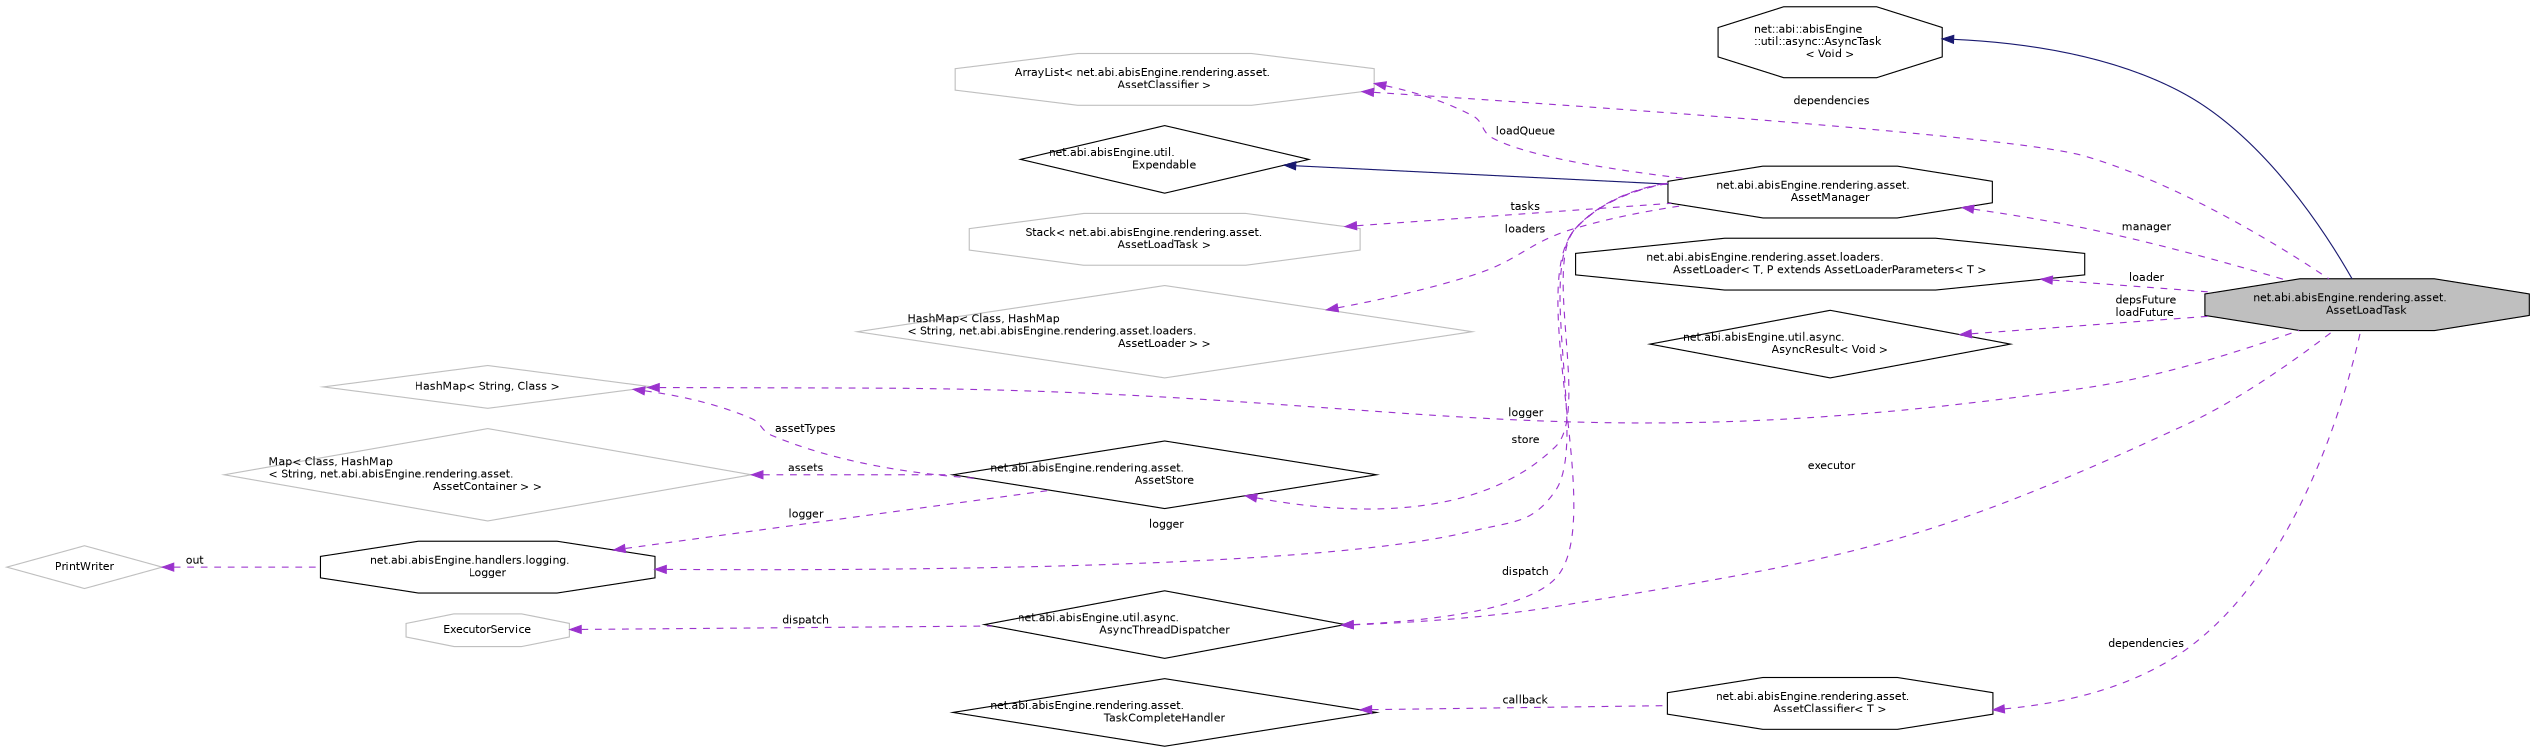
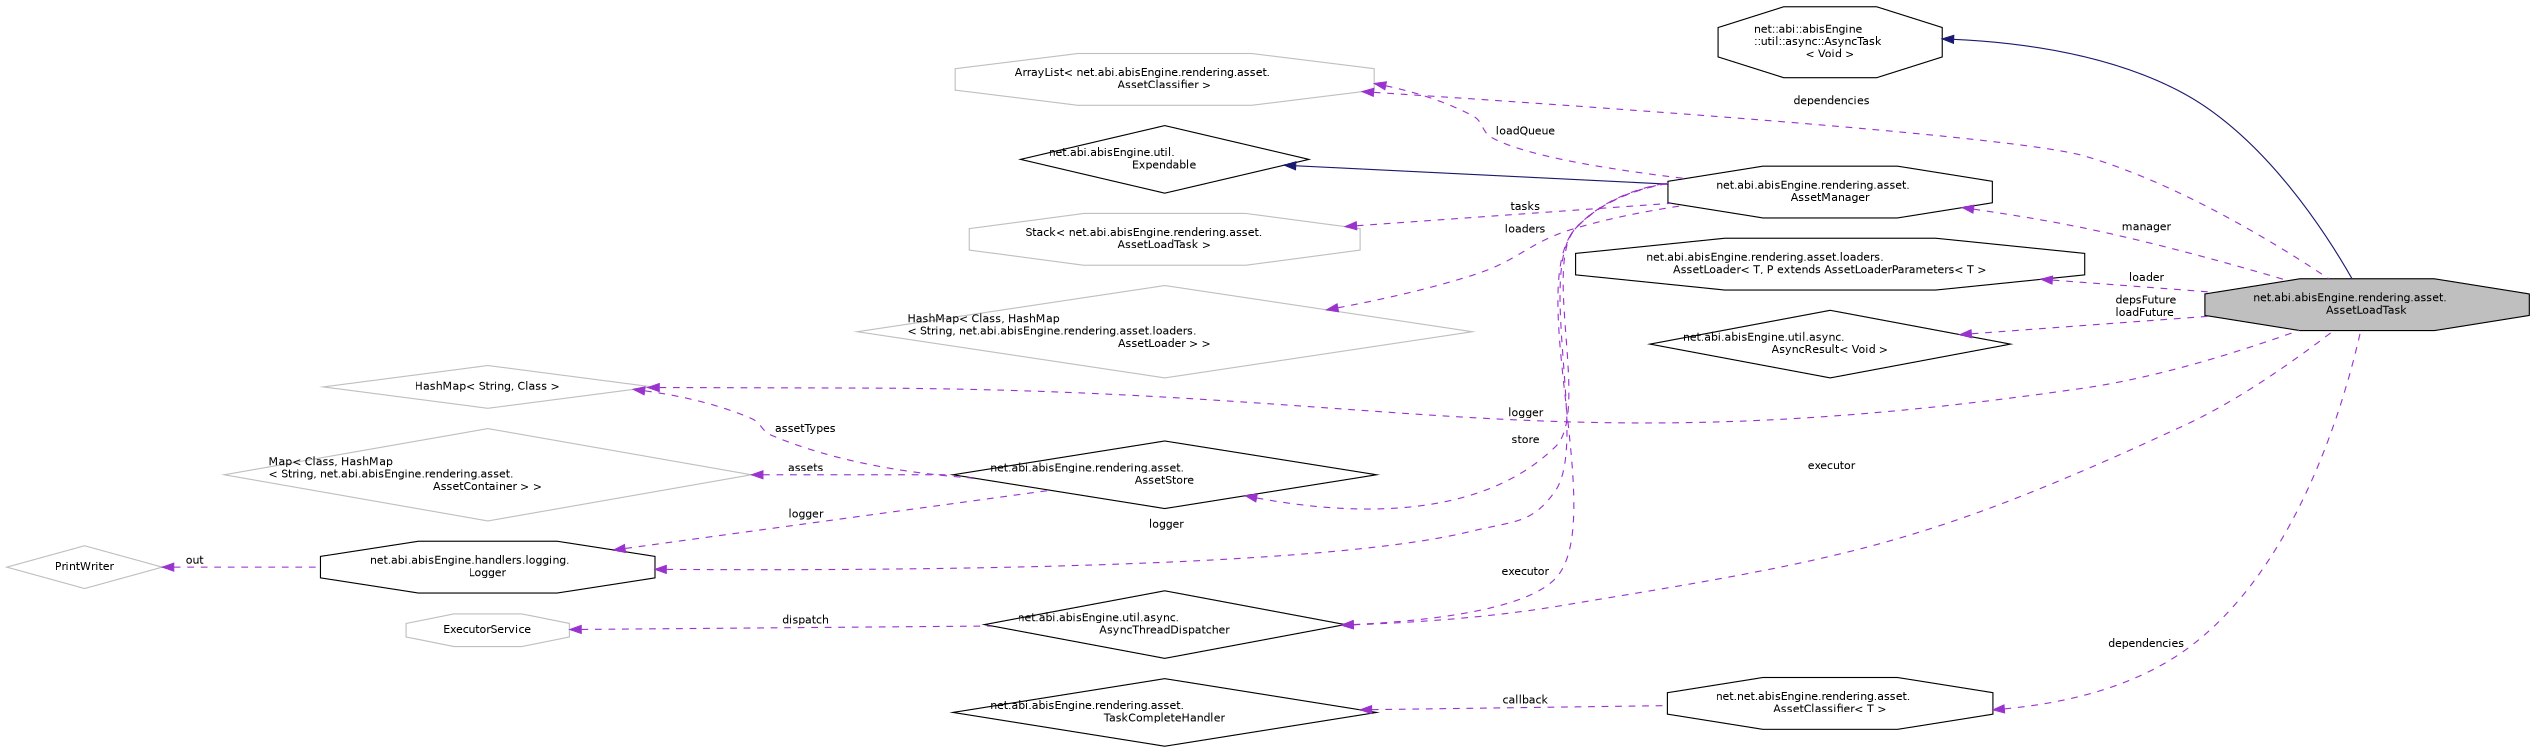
(1524, 572) -> (1524, 572)
(1830, 703) -> (1830, 703)
